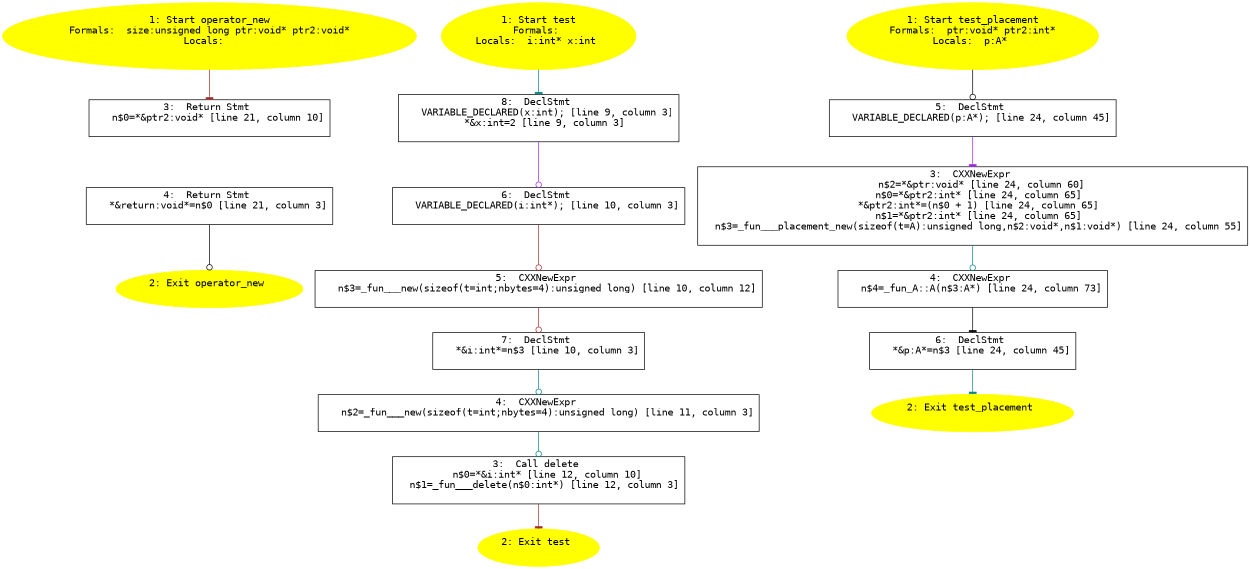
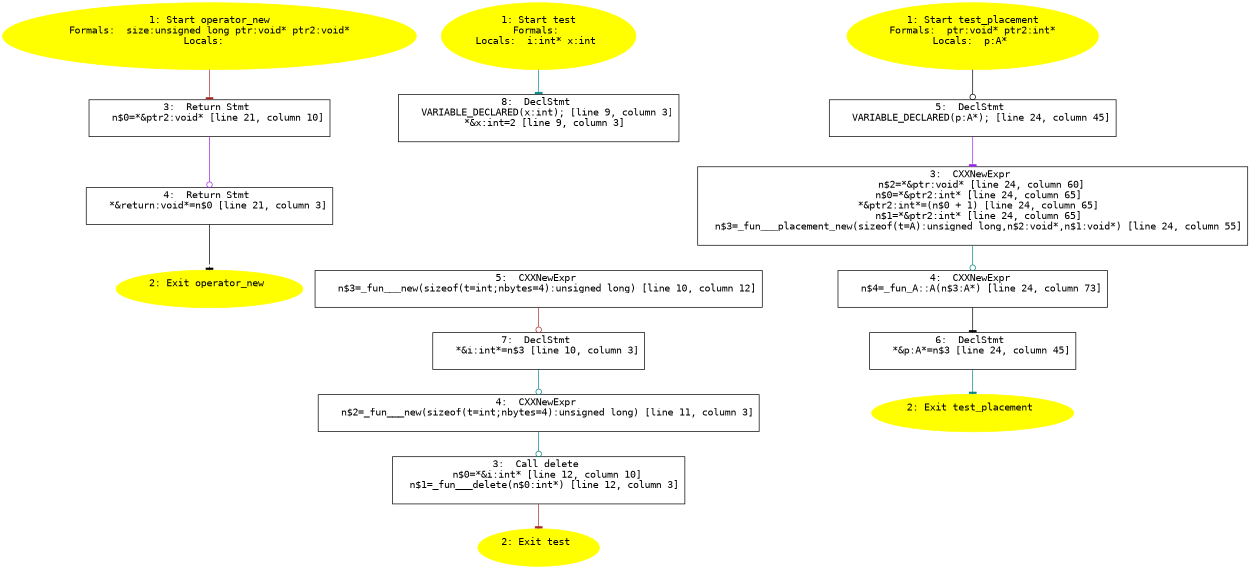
none -> (210, 159)
(539, 206) -> none
(210, 245) -> (210, 245)
